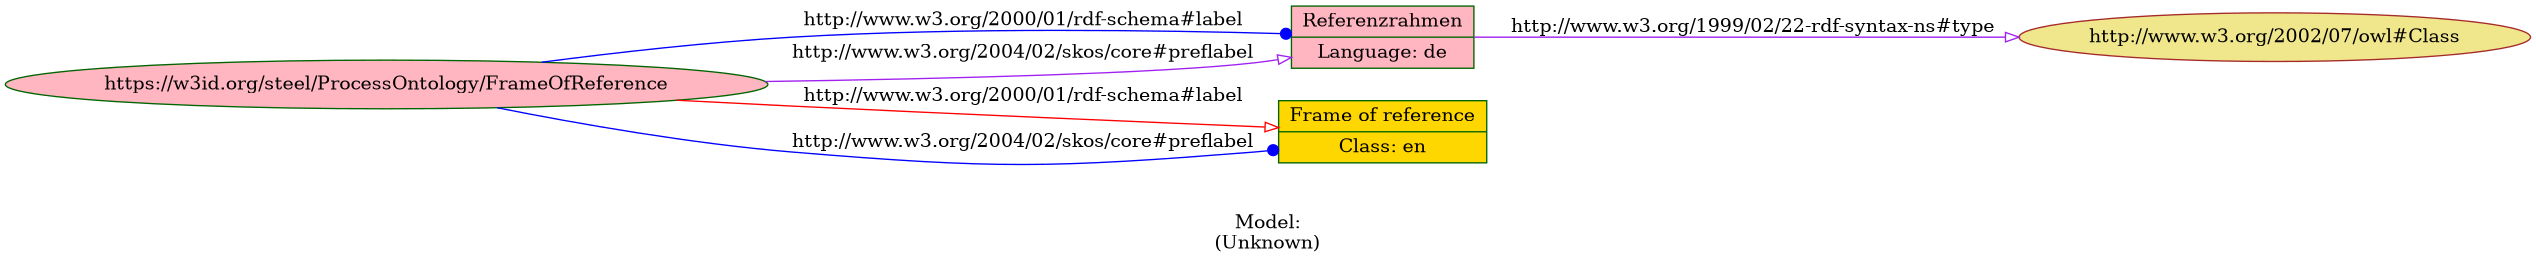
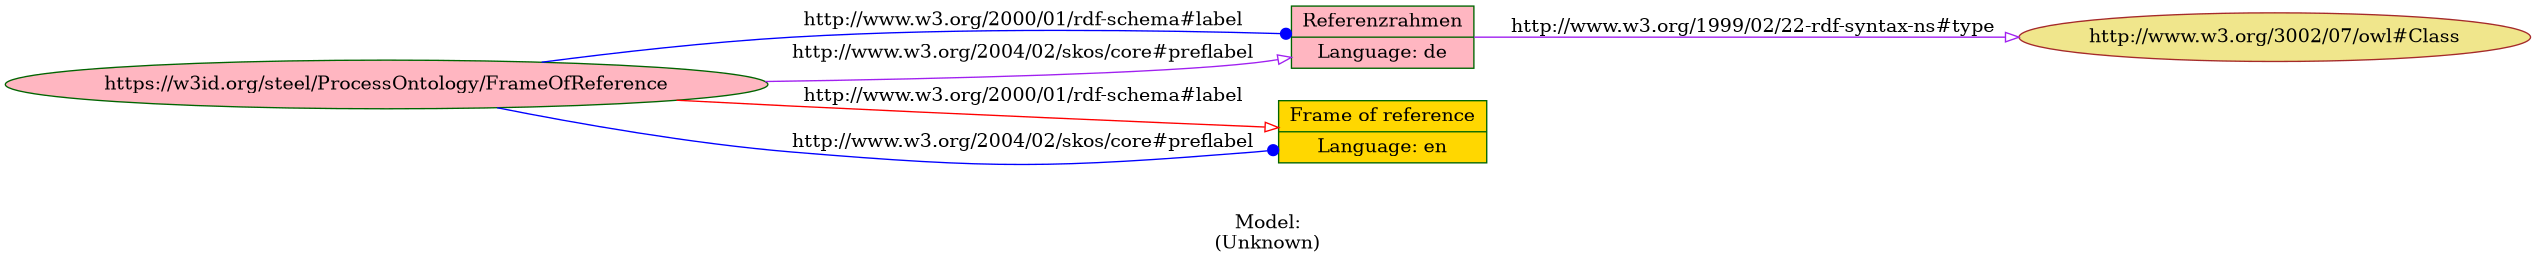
(2275, 37) -> (2275, 37)
(1383, 147) -> (1383, 147)
